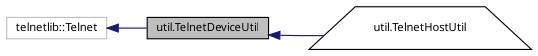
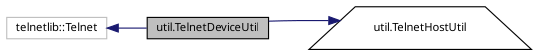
(302, 36) -> (299, 21)
